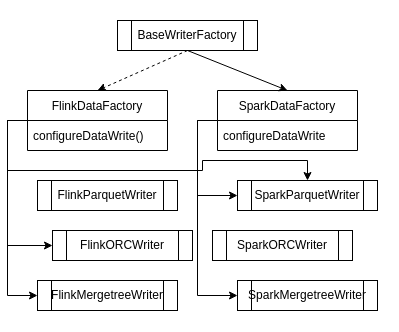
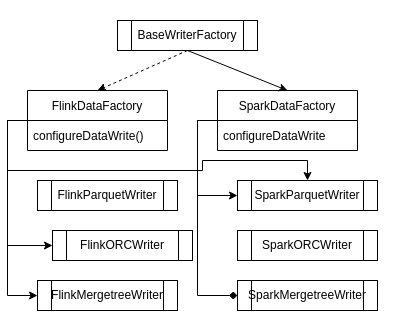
(283, 246) -> (308, 246)
(229, 296) -> (228, 296)
